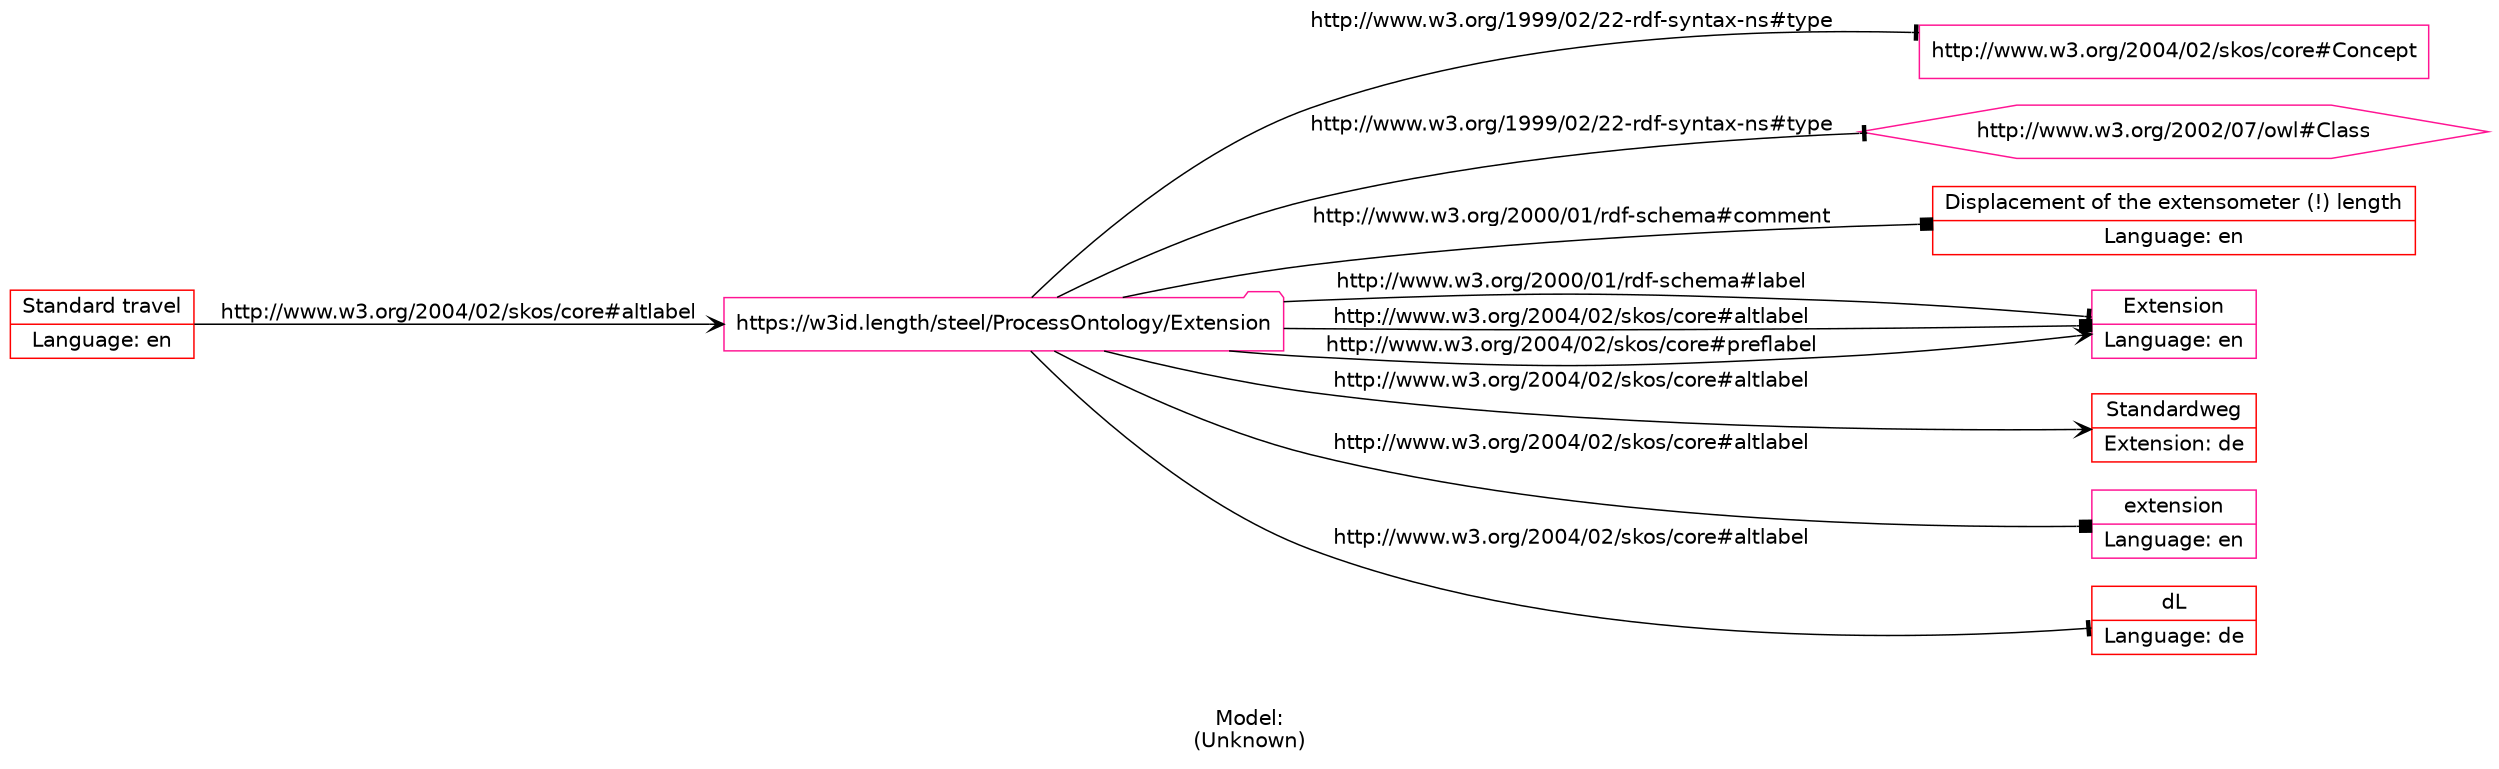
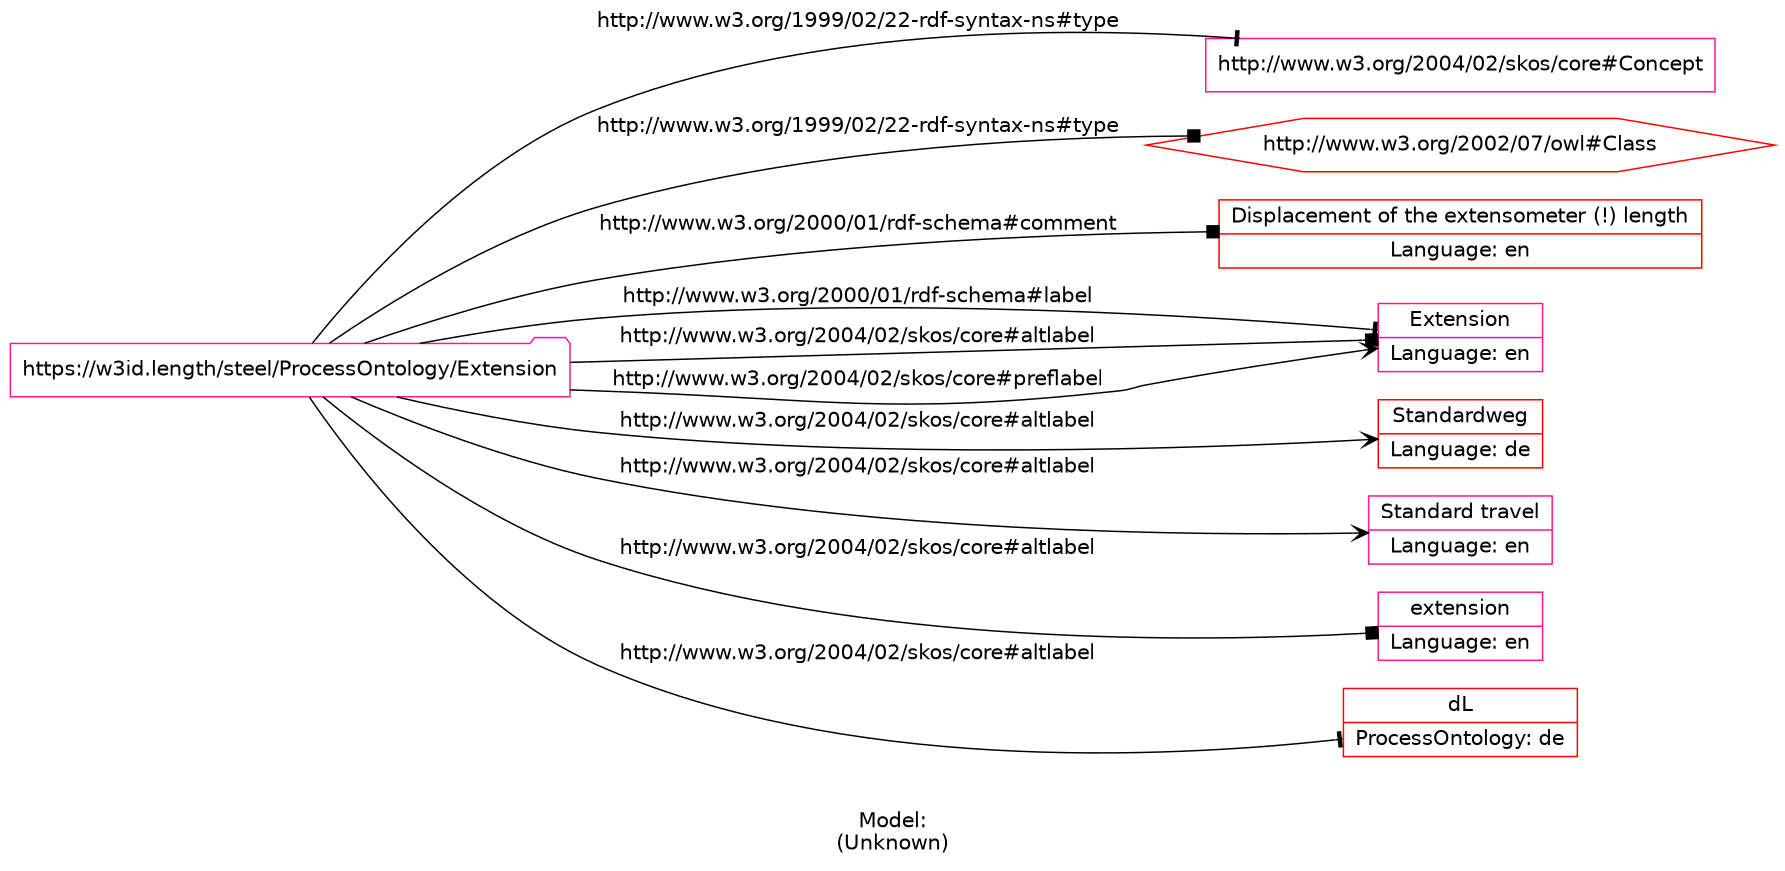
(2174, 132) -> (1460, 145)
(1449, 172) -> (739, 174)
(102, 324) -> (1460, 530)
(452, 324) -> (845, 514)
(2174, 444) -> (1460, 450)
(2174, 637) -> (1460, 739)
